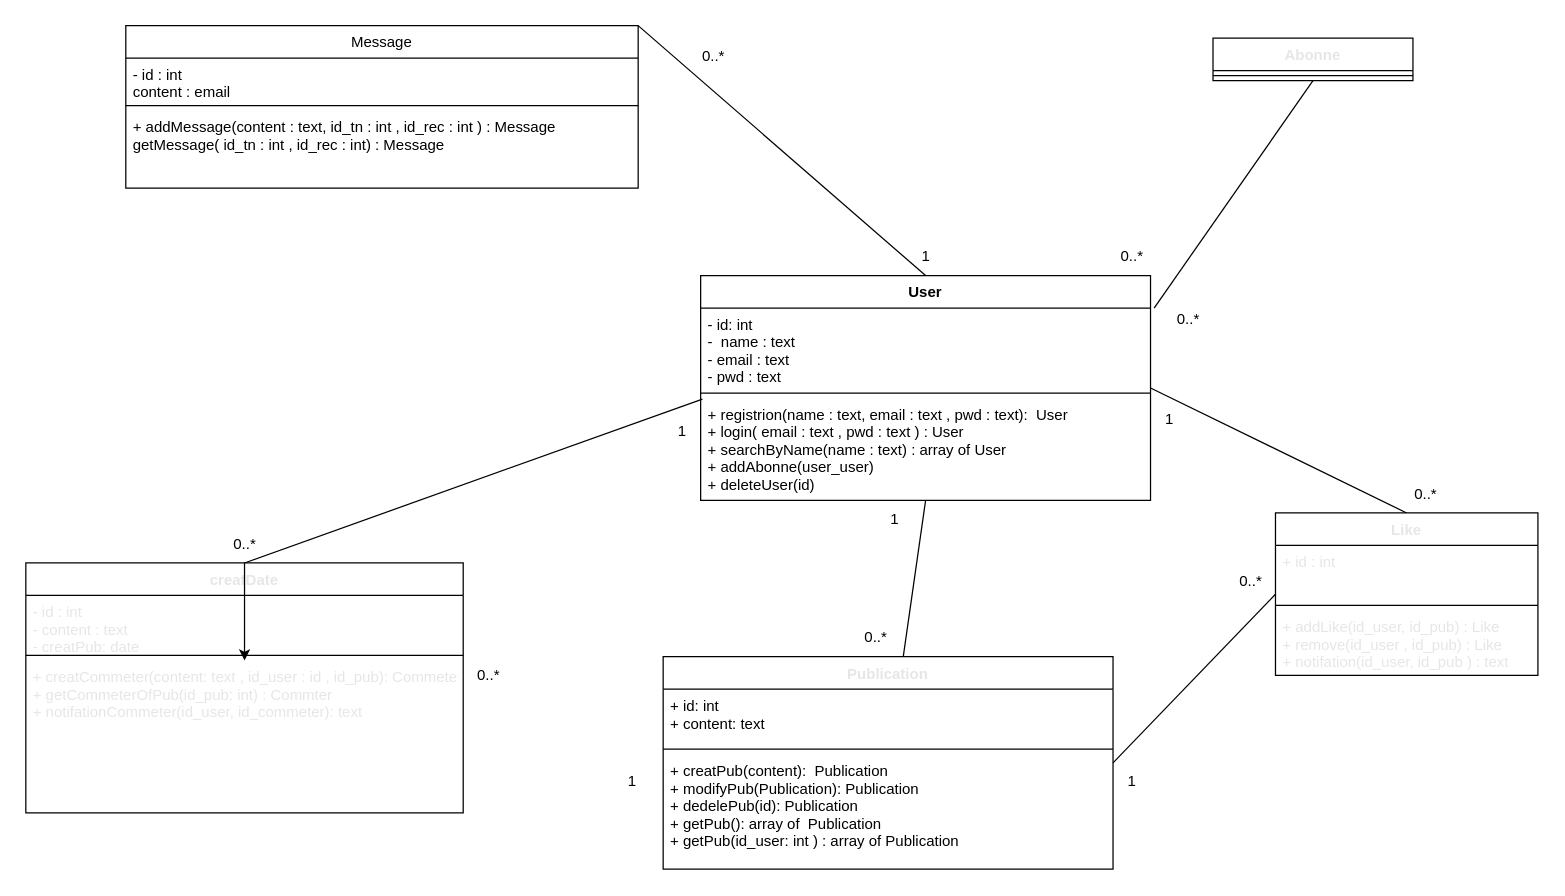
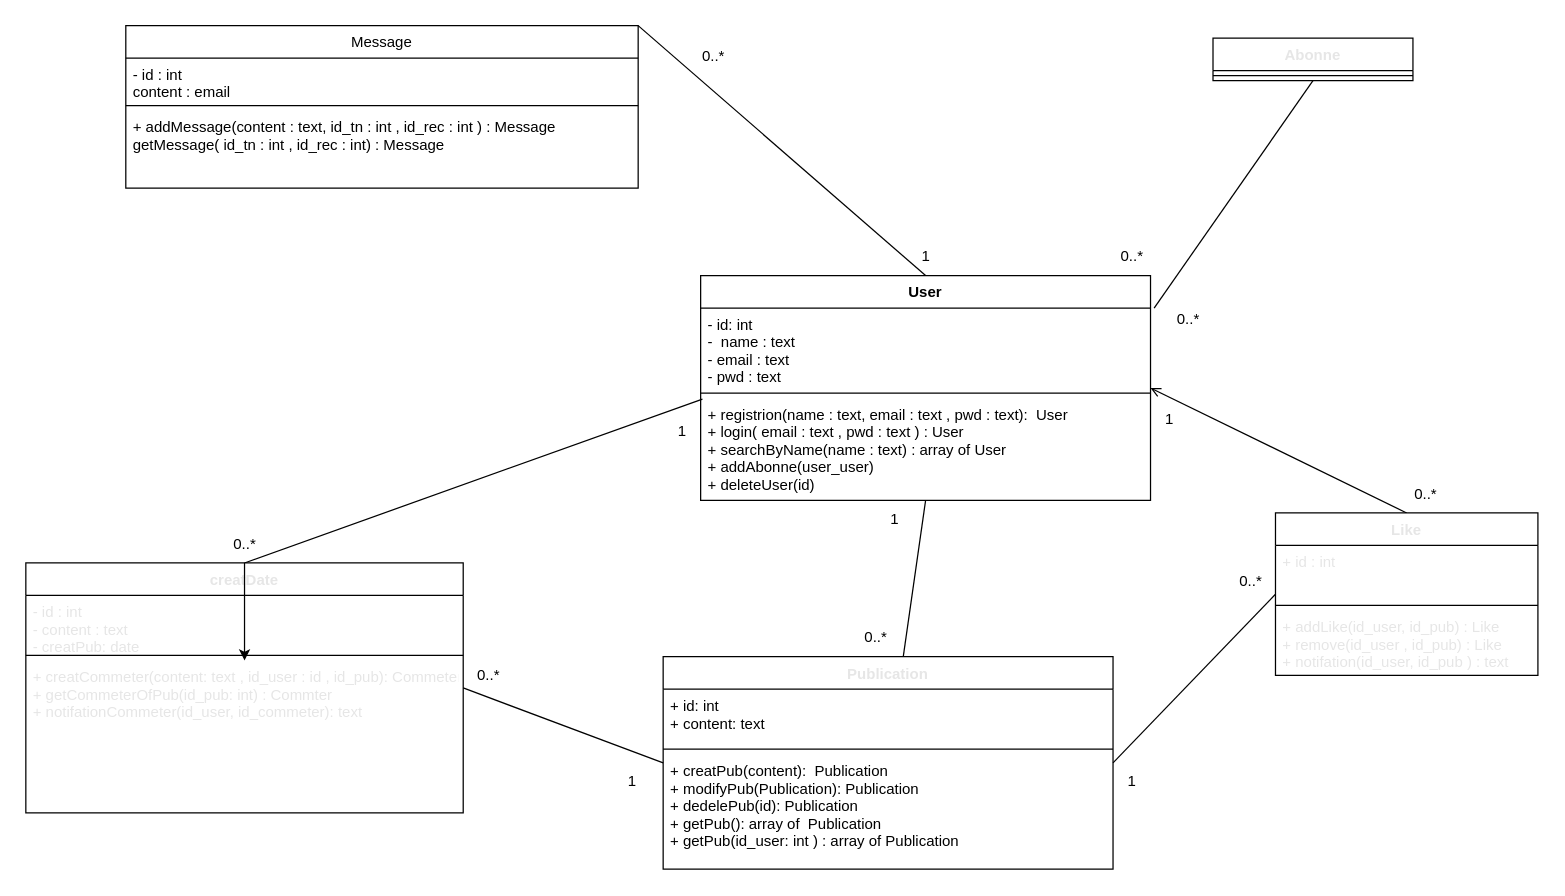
(1155, 390) -> (1156, 391)
none -> (563, 725)
